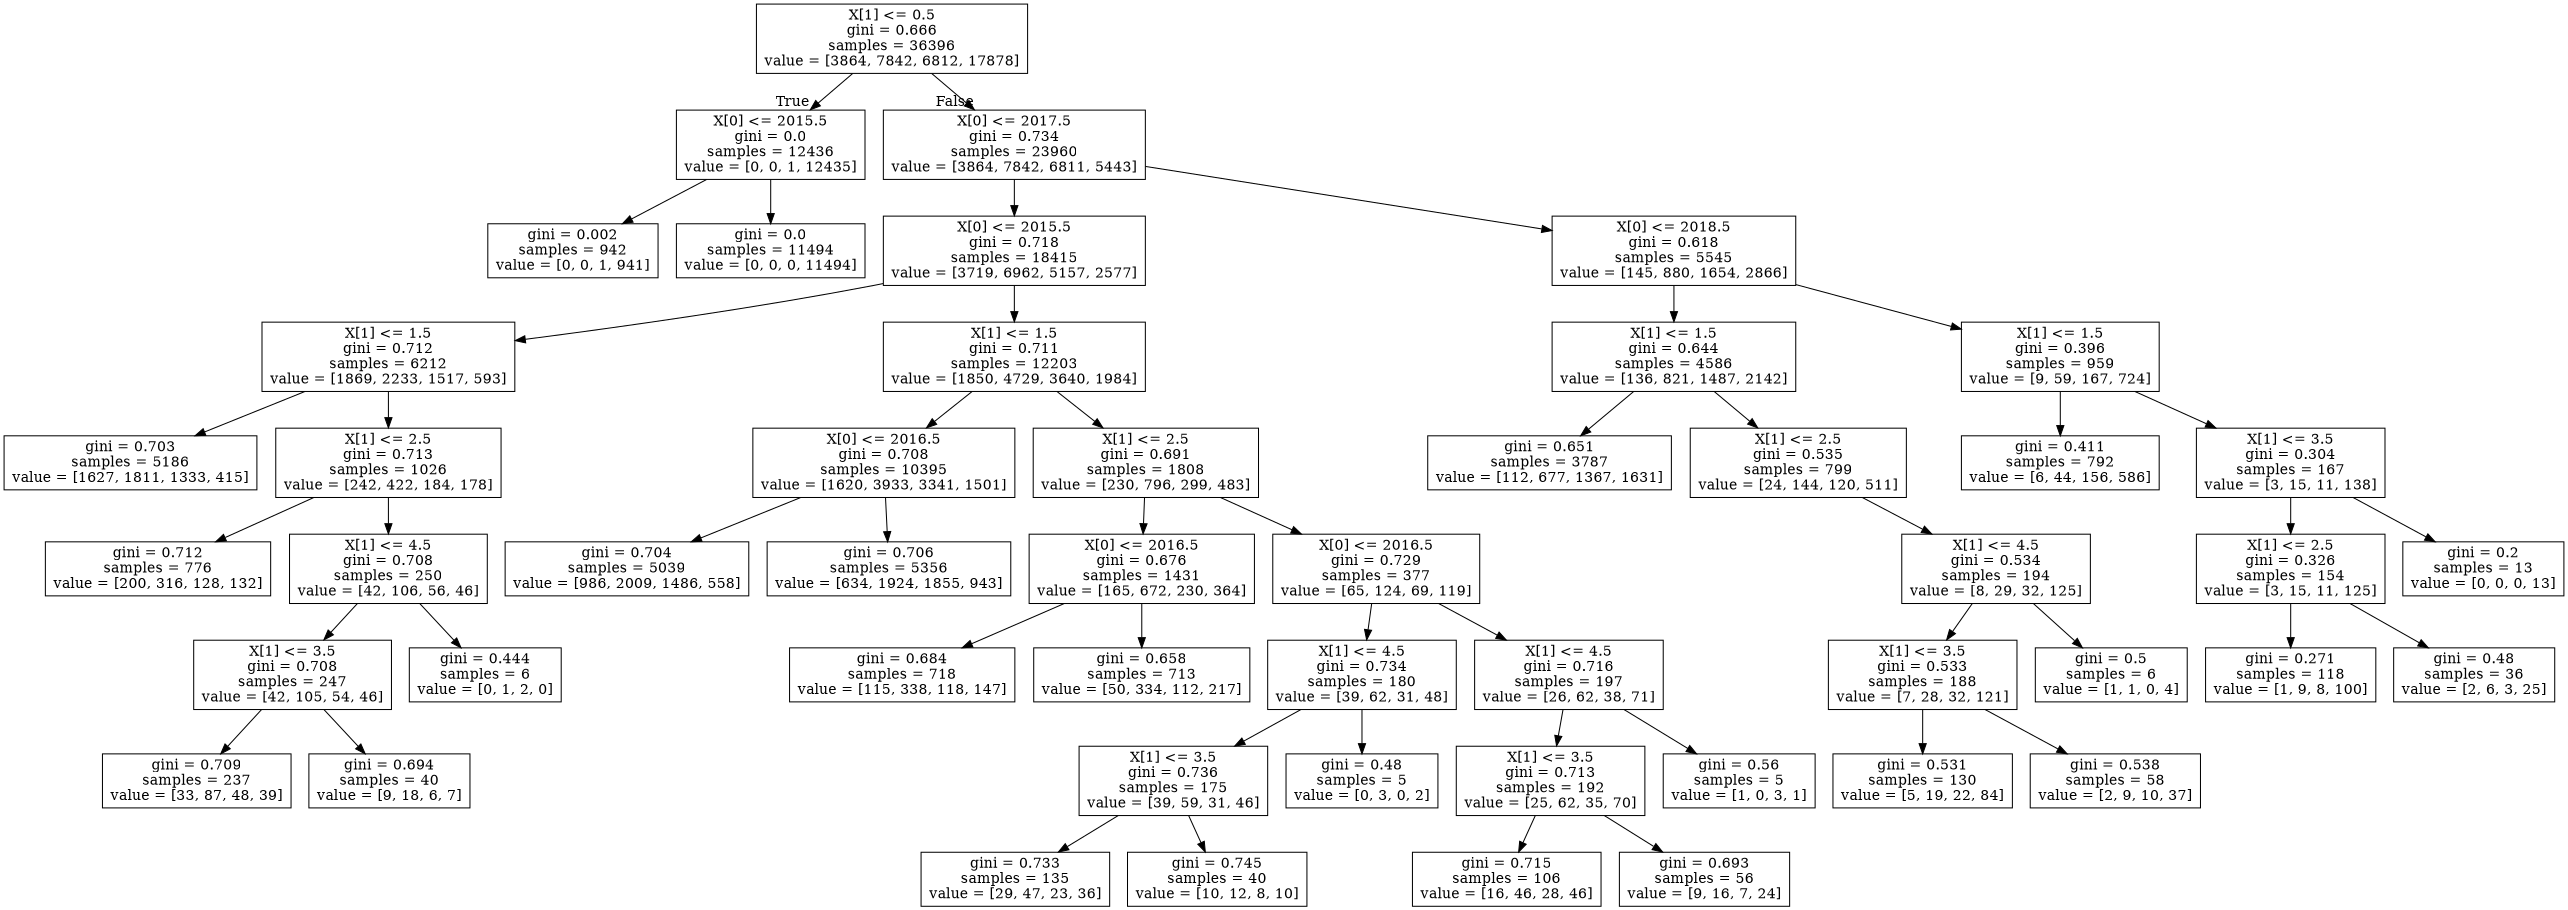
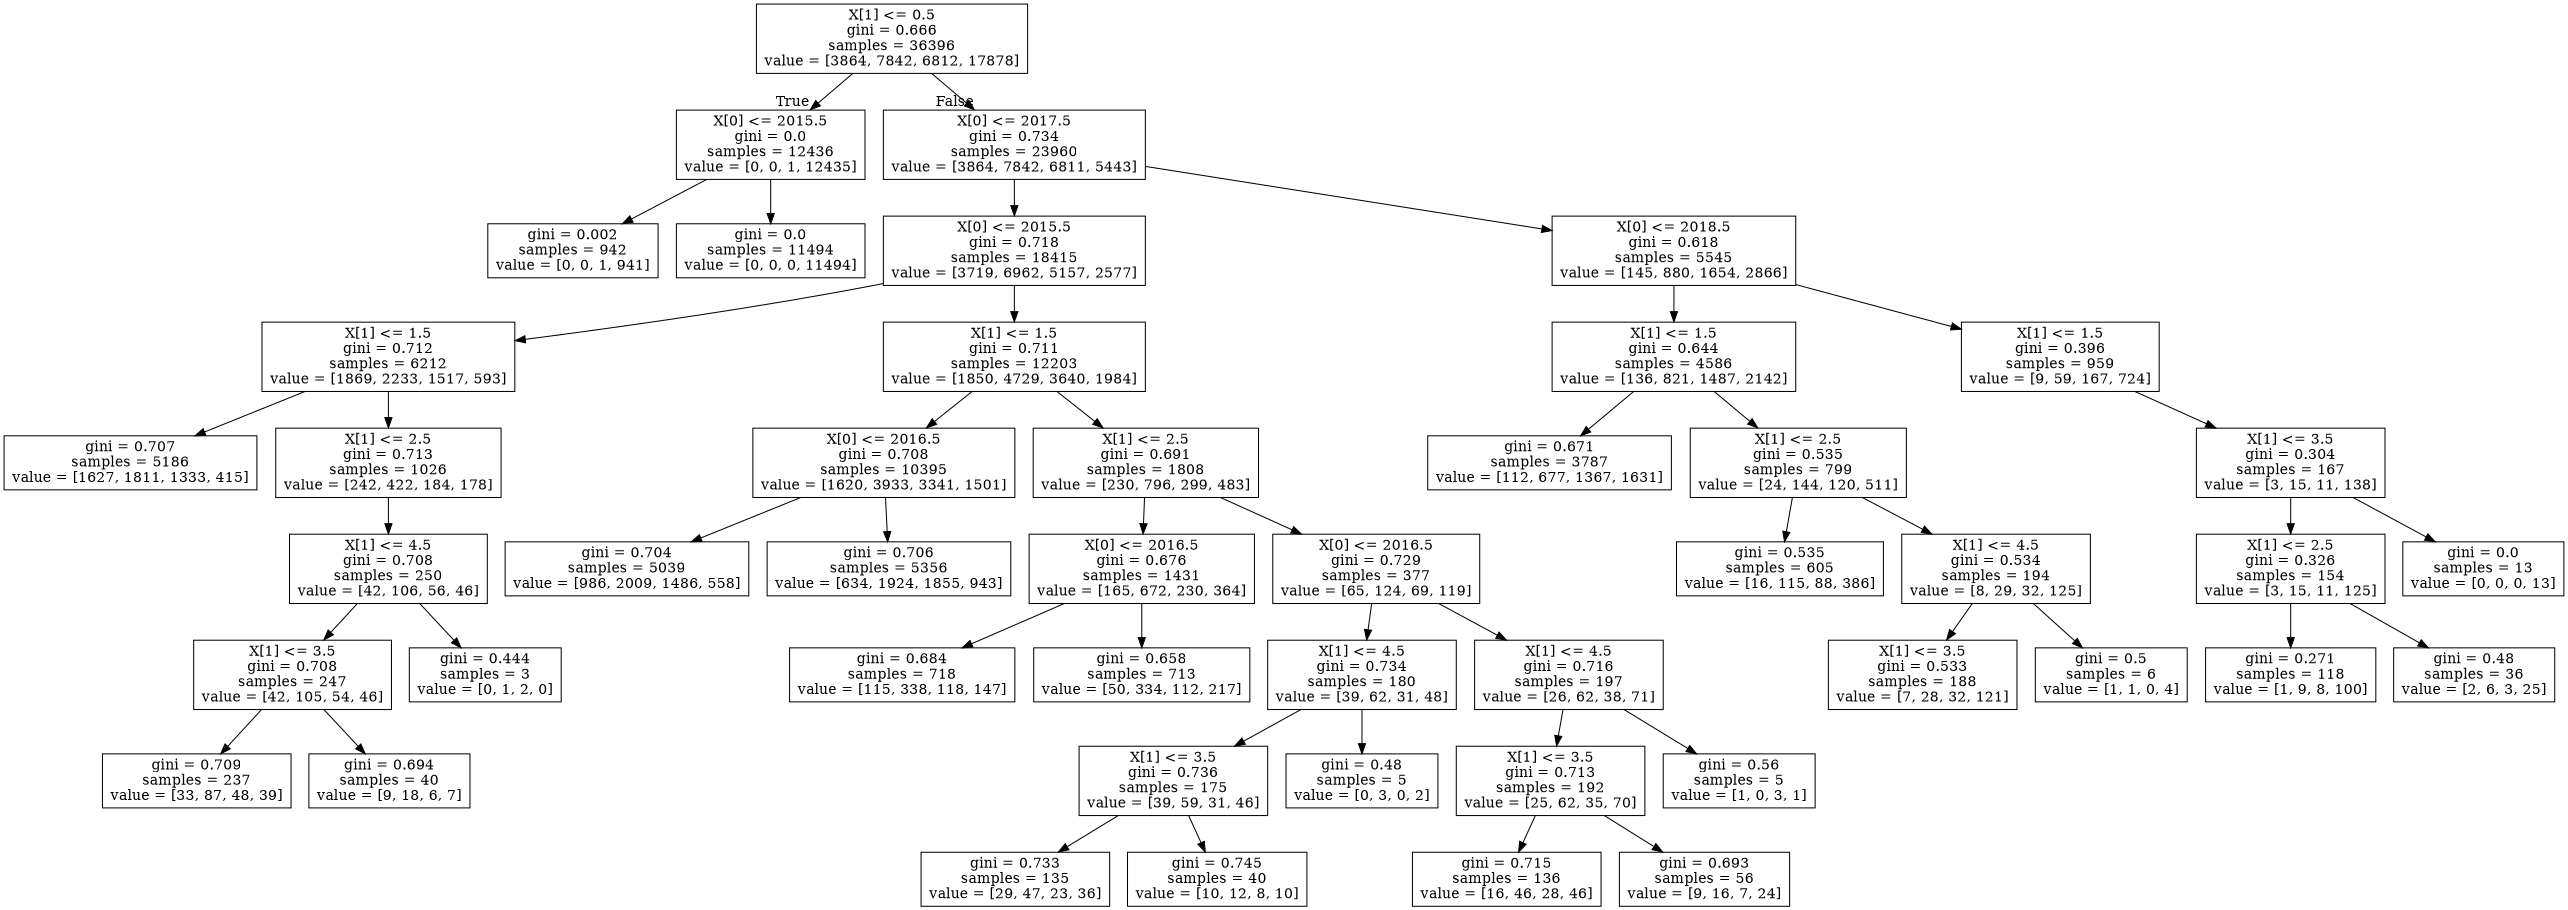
(130, 463) -> (130, 463)
(1550, 463) -> (1550, 463)
(2060, 463) -> none
(158, 569) -> none
none -> (1780, 569)
(2483, 569) -> (2483, 569)
(485, 675) -> (485, 675)
(1923, 781) -> none
(2115, 781) -> none
(1507, 879) -> (1507, 879)
